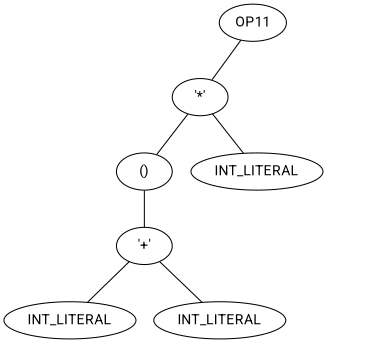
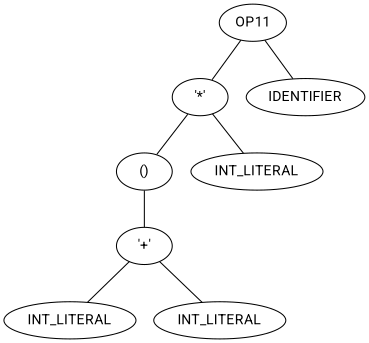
none -> (306, 97)
